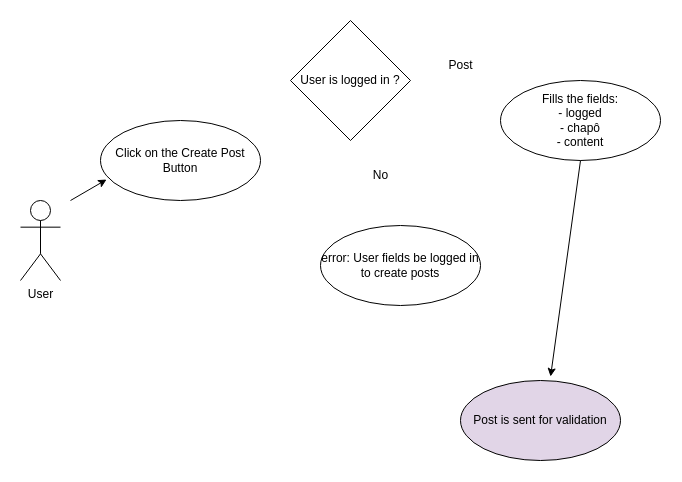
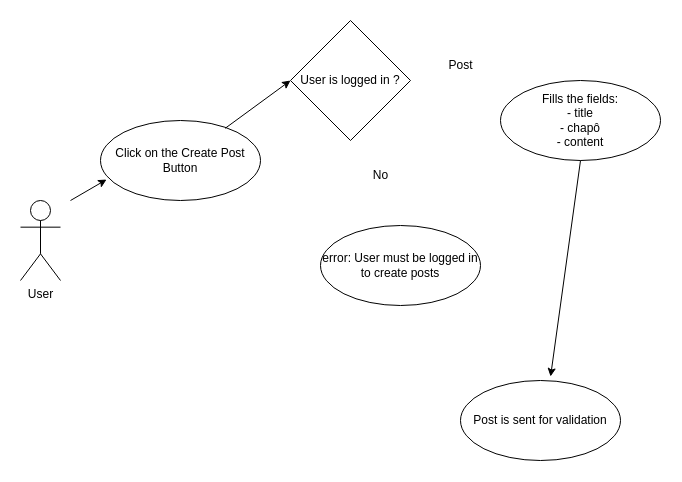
none -> (255, 106)
(581, 121) -> (581, 121)
(401, 266) -> (401, 266)
(541, 421) -> (541, 421)
